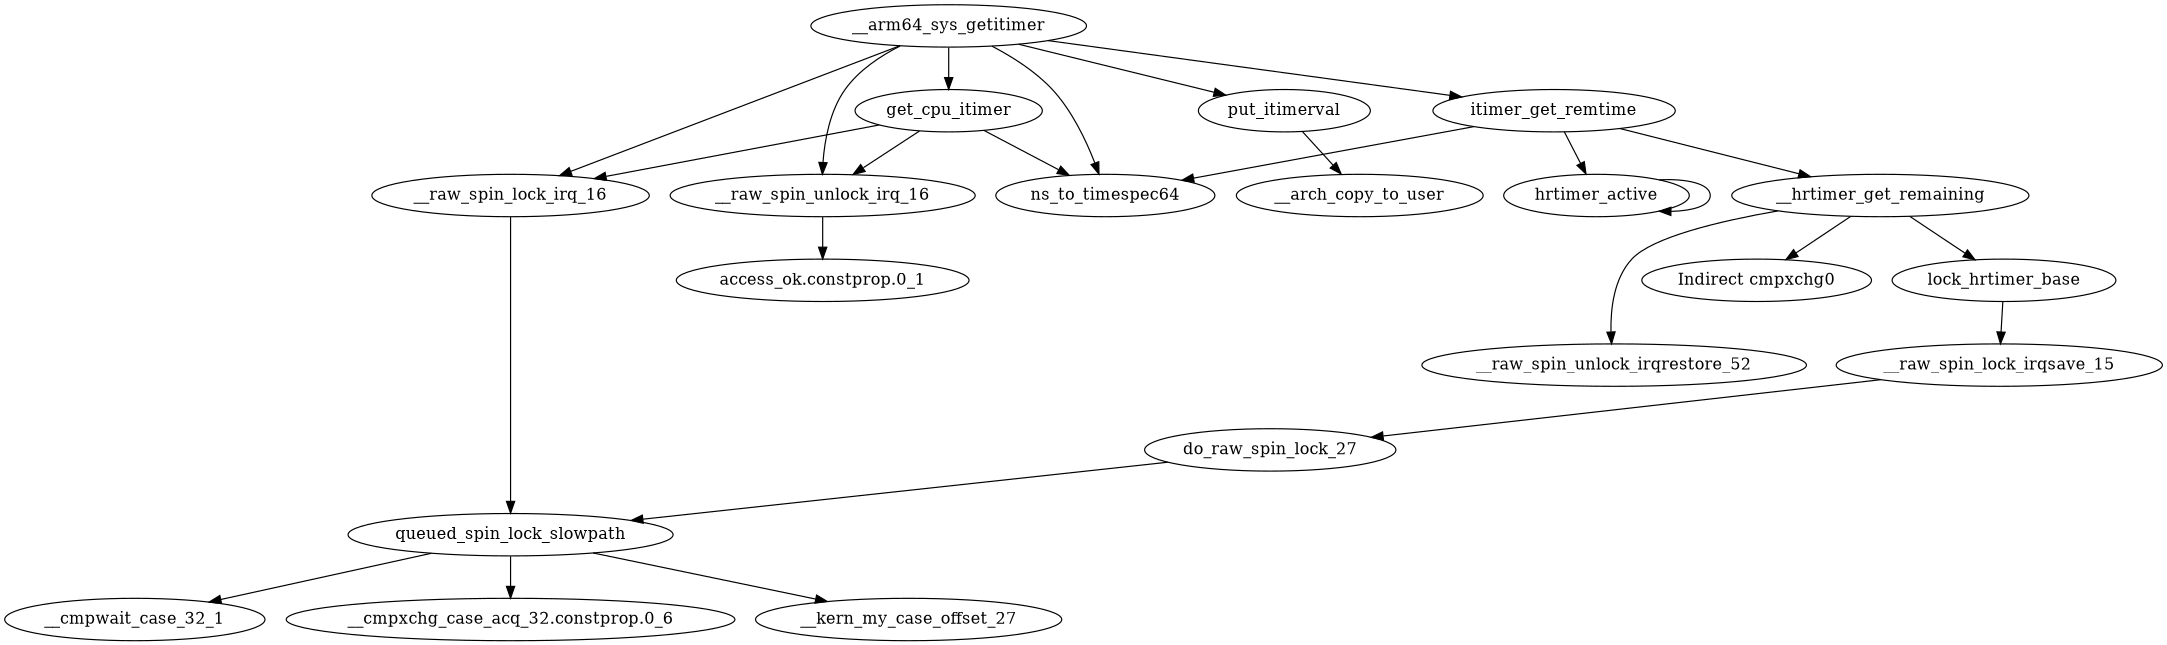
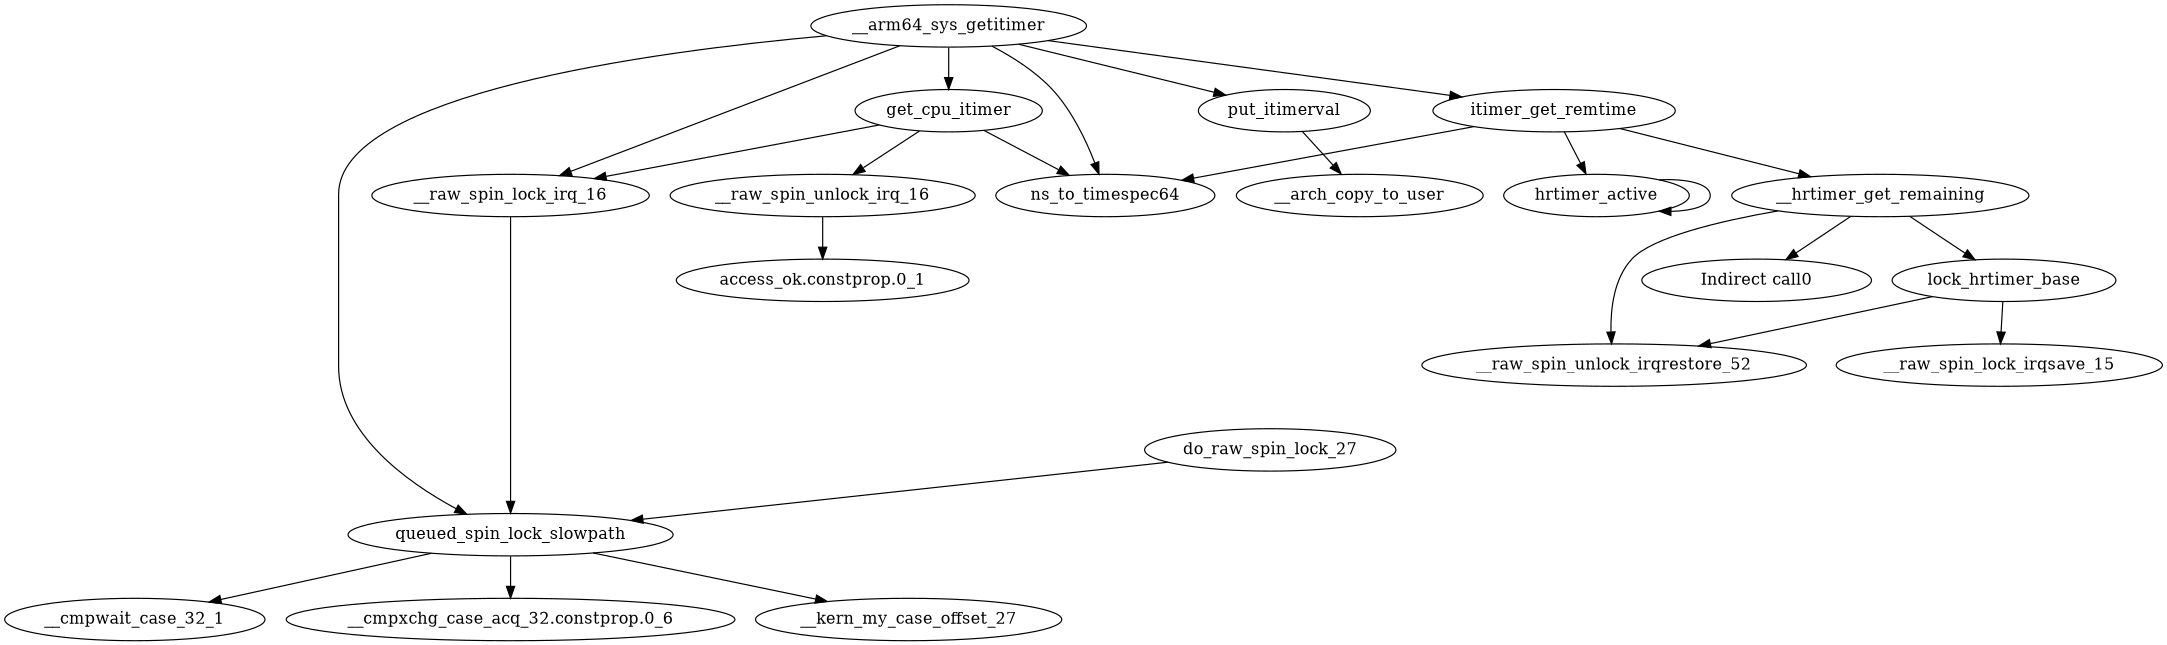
(843, 92) -> (389, 130)
(1757, 280) -> (1757, 280)
none -> (1821, 320)
(1632, 408) -> none
